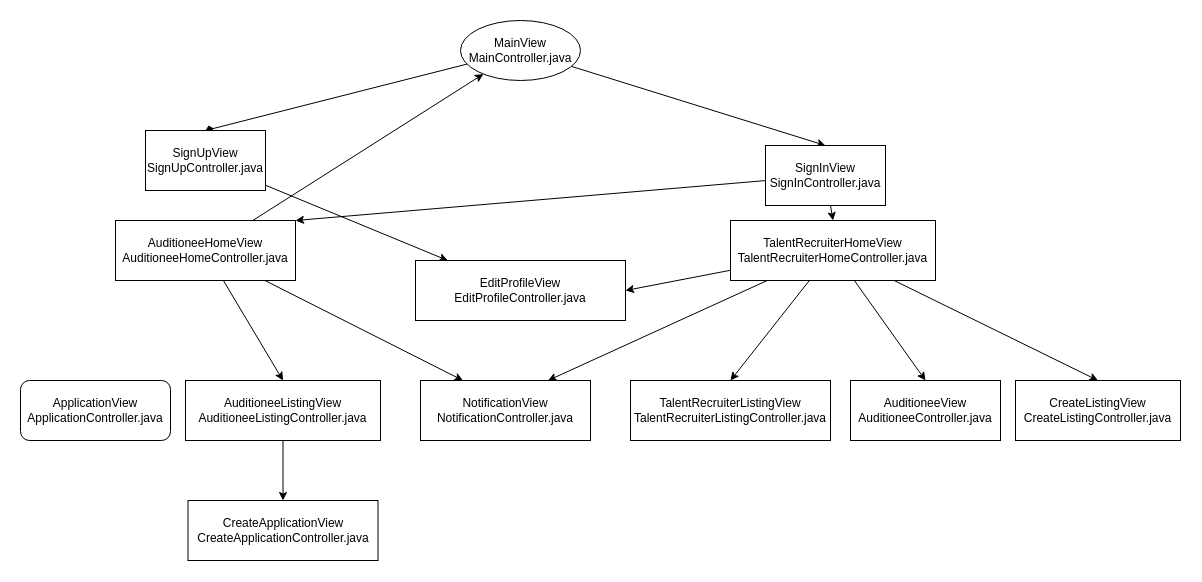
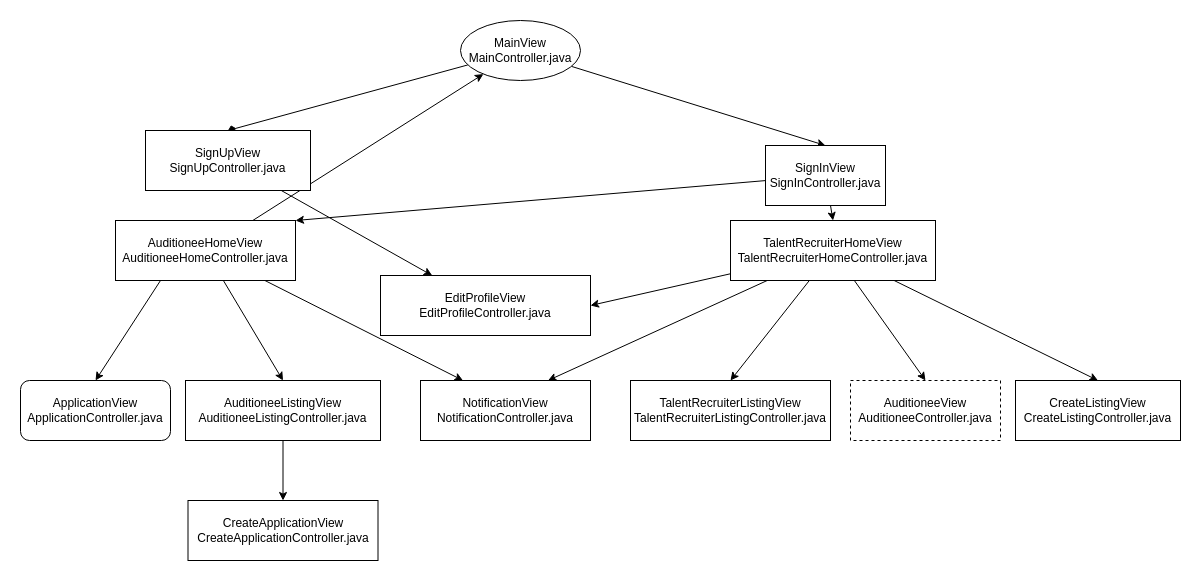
(206, 161) -> (228, 161)
(521, 291) -> (486, 306)
none -> (130, 328)
(926, 411) -> (926, 411)
